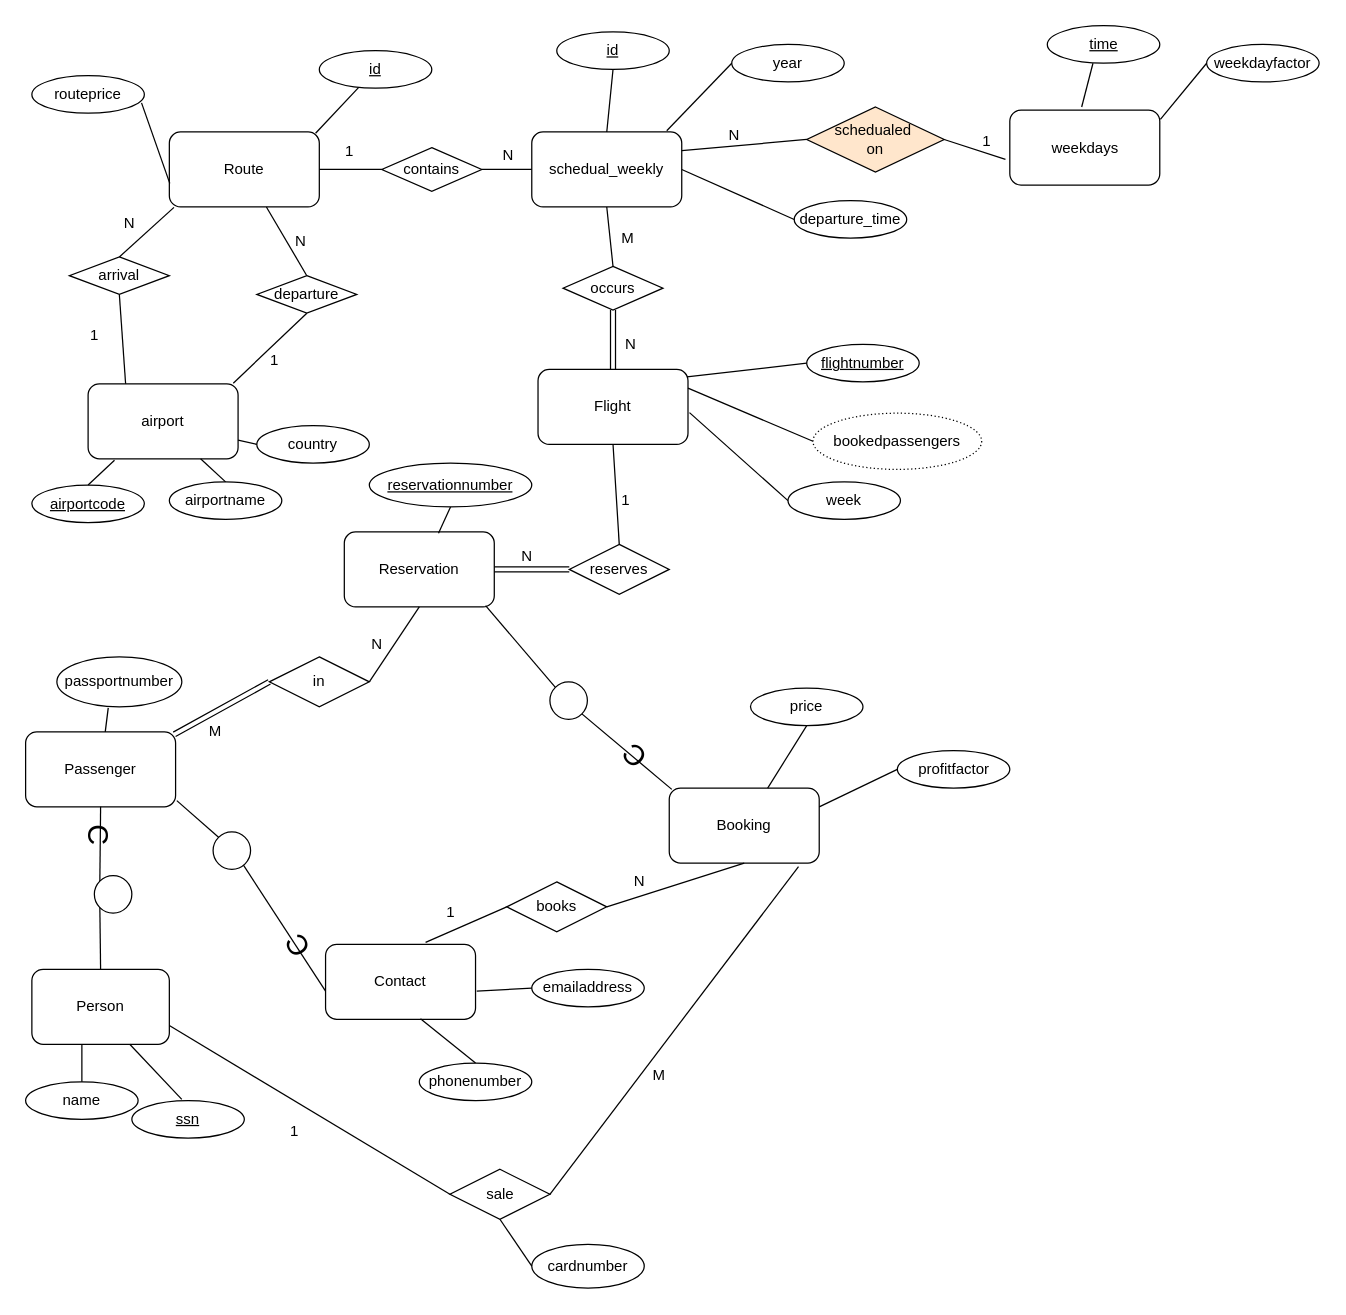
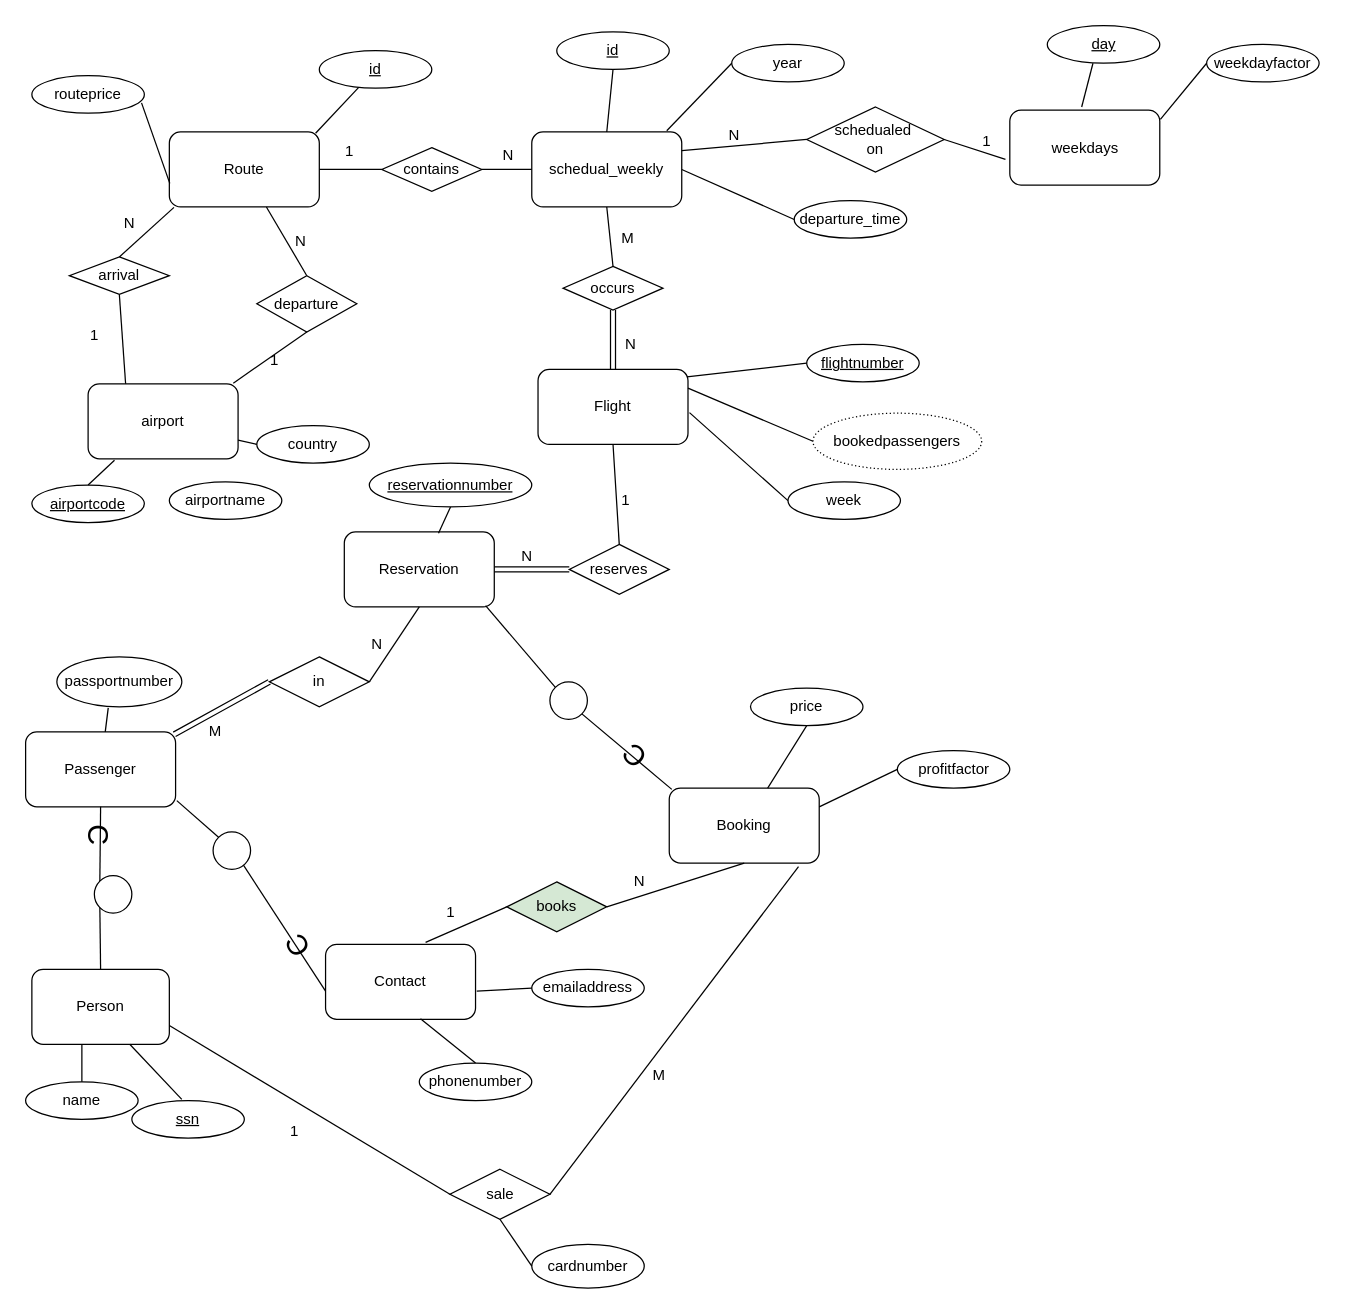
(1104, 44) -> (1104, 44)
(876, 139) -> (876, 139)
(307, 294) -> (307, 304)
(213, 470) -> none
(557, 907) -> (557, 907)
